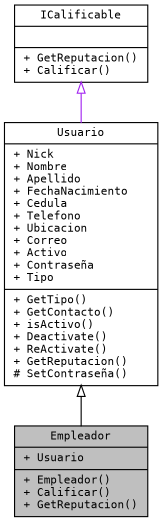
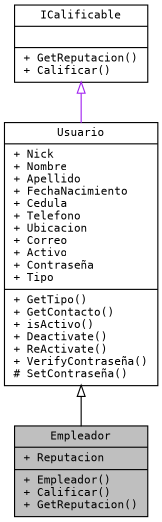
(71, 362) -> (81, 362)
(54, 458) -> (64, 458)
